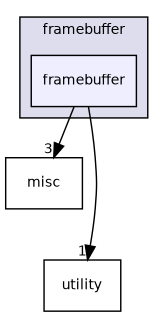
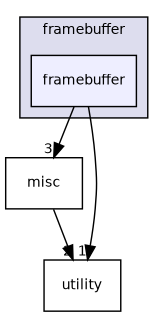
none -> (61, 228)
